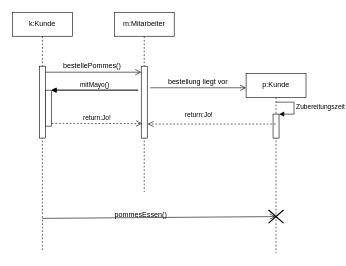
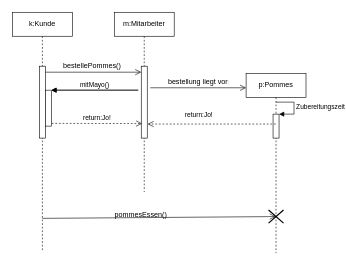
(276, 86) -> (276, 86)
